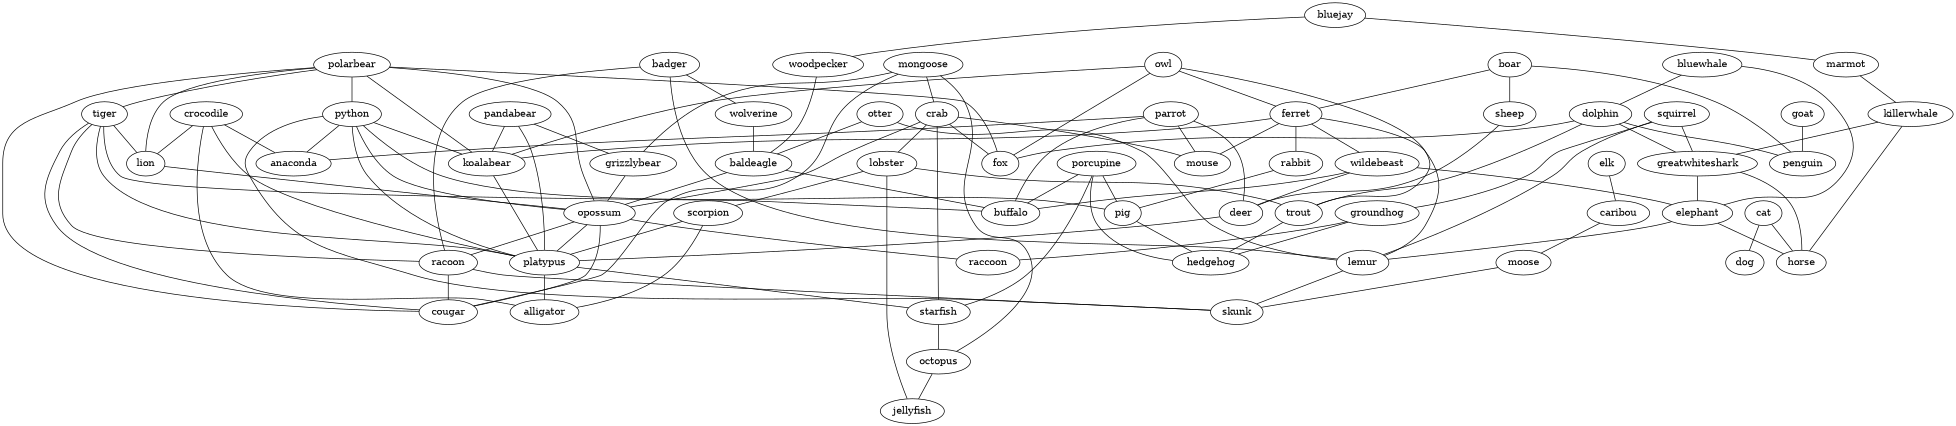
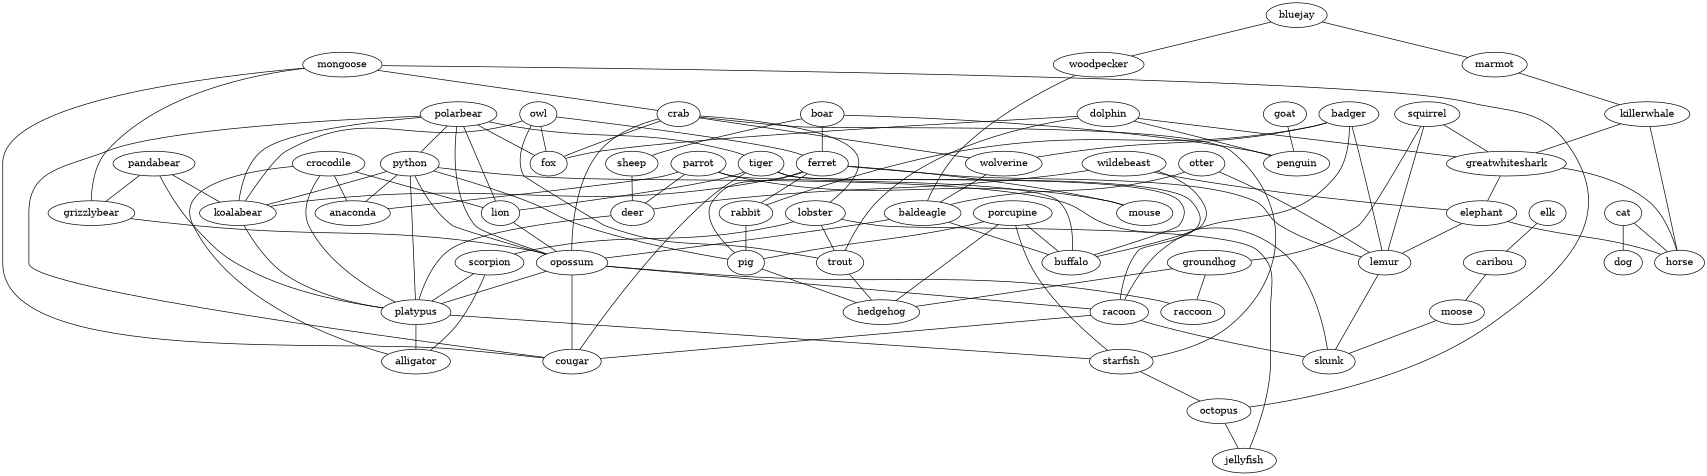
(1702, 65) -> none
(1070, 133) -> (848, 140)
none -> (1043, 141)
(1343, 142) -> (710, 206)
(278, 233) -> none
